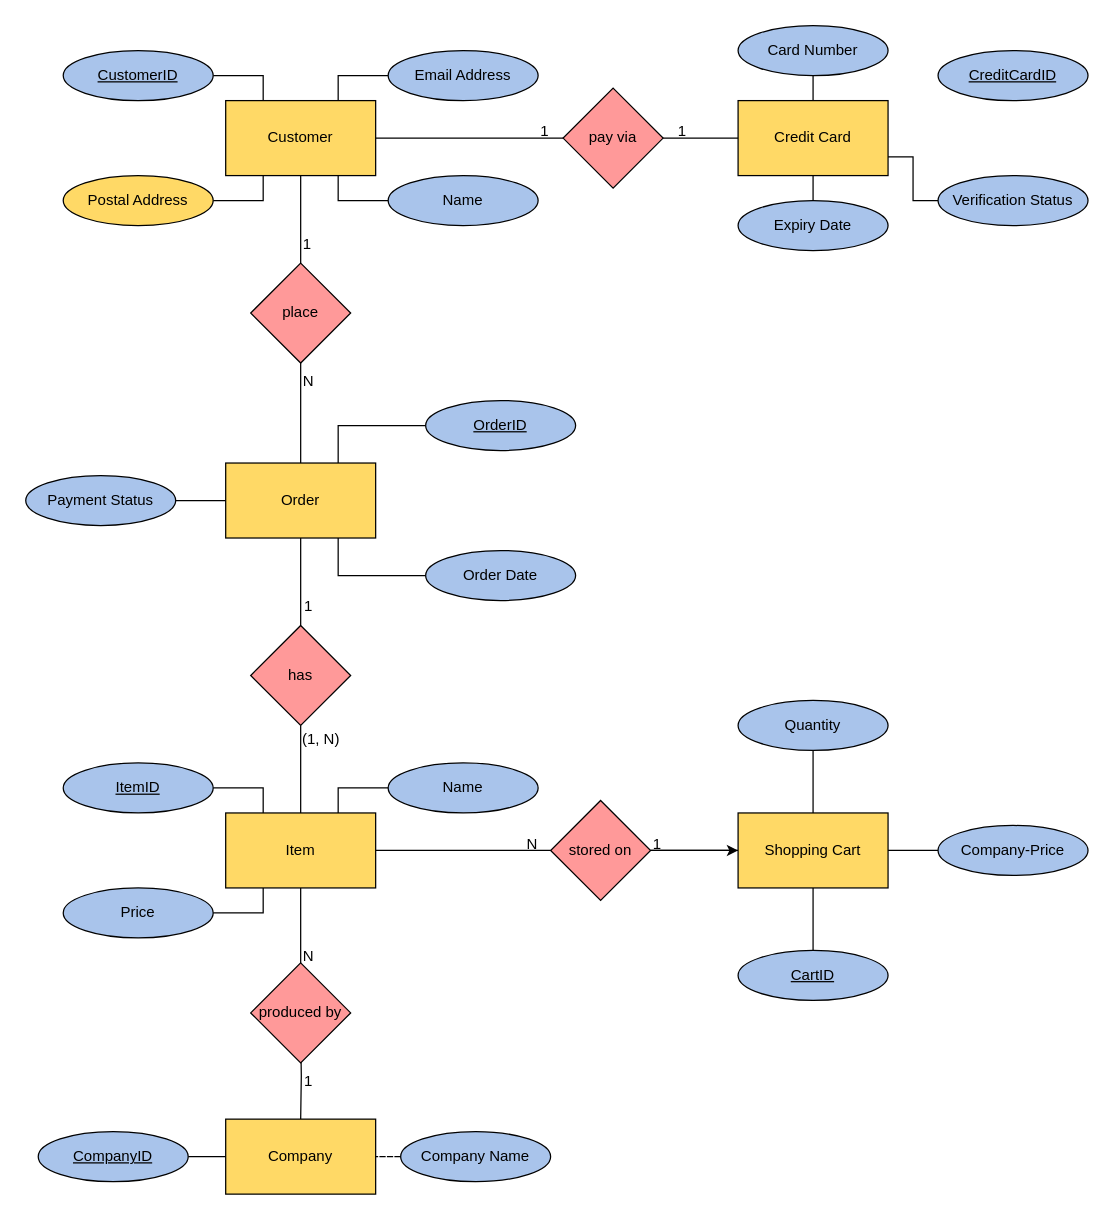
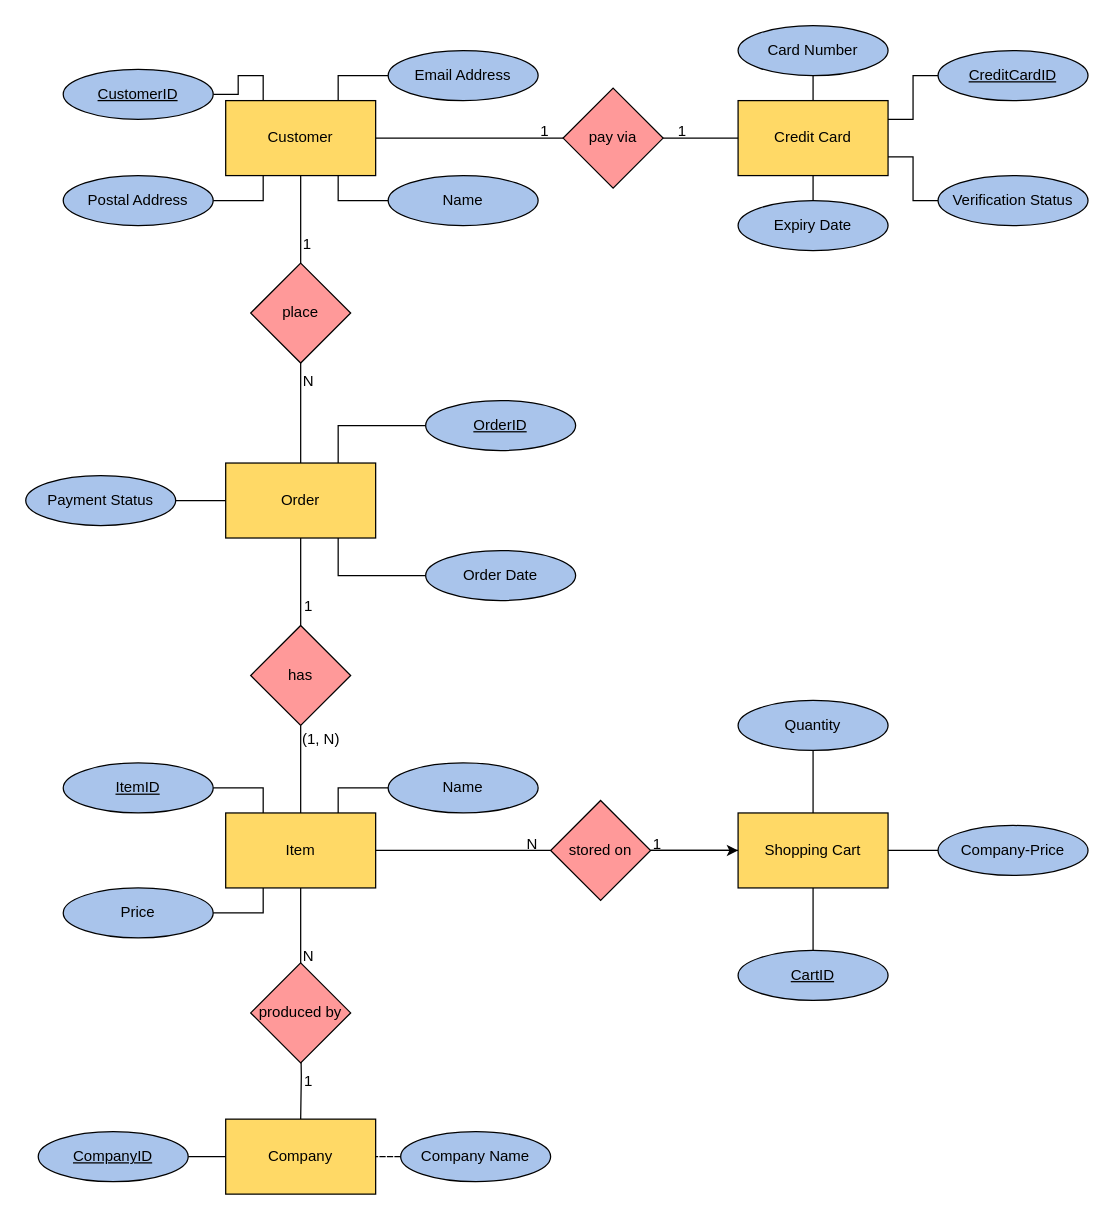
(138, 76) -> (138, 94)
none -> (913, 97)
(138, 201) -> (138, 201)
